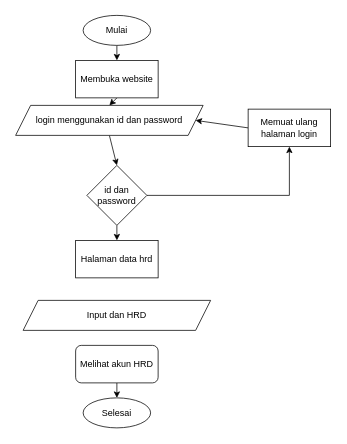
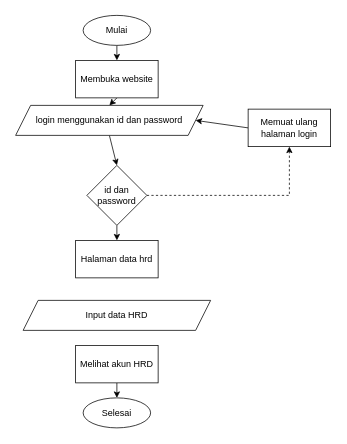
(239, 195) -> (239, 195)
(117, 315) -> (117, 315)
(117, 364) -> (117, 364)
